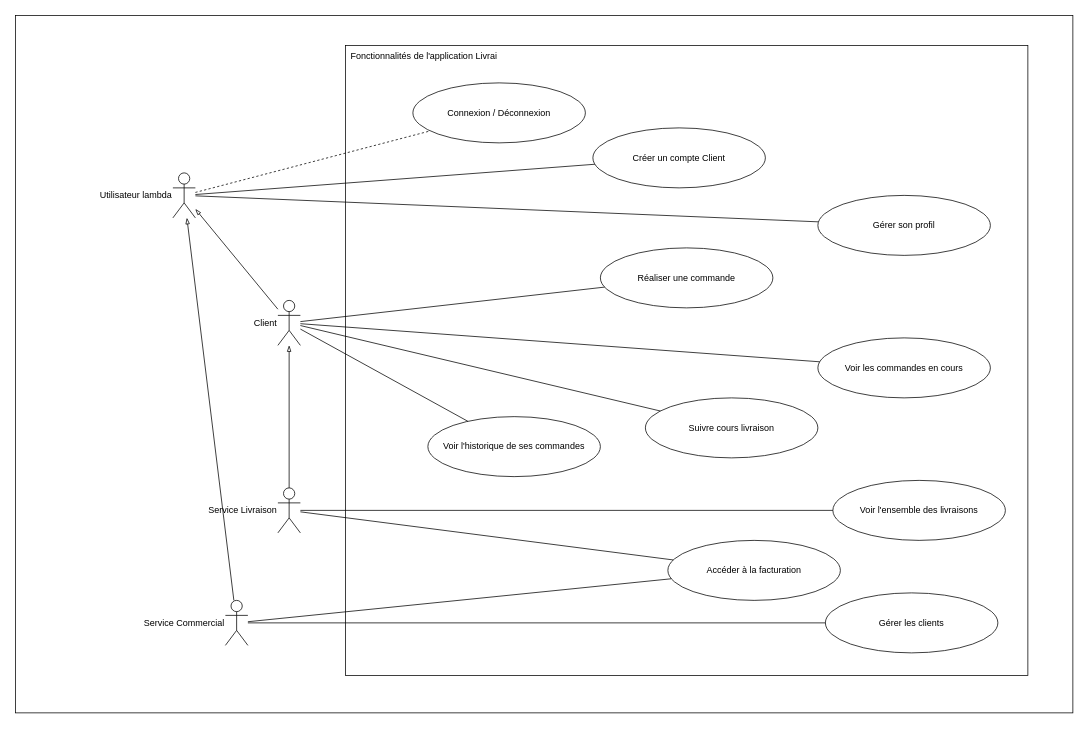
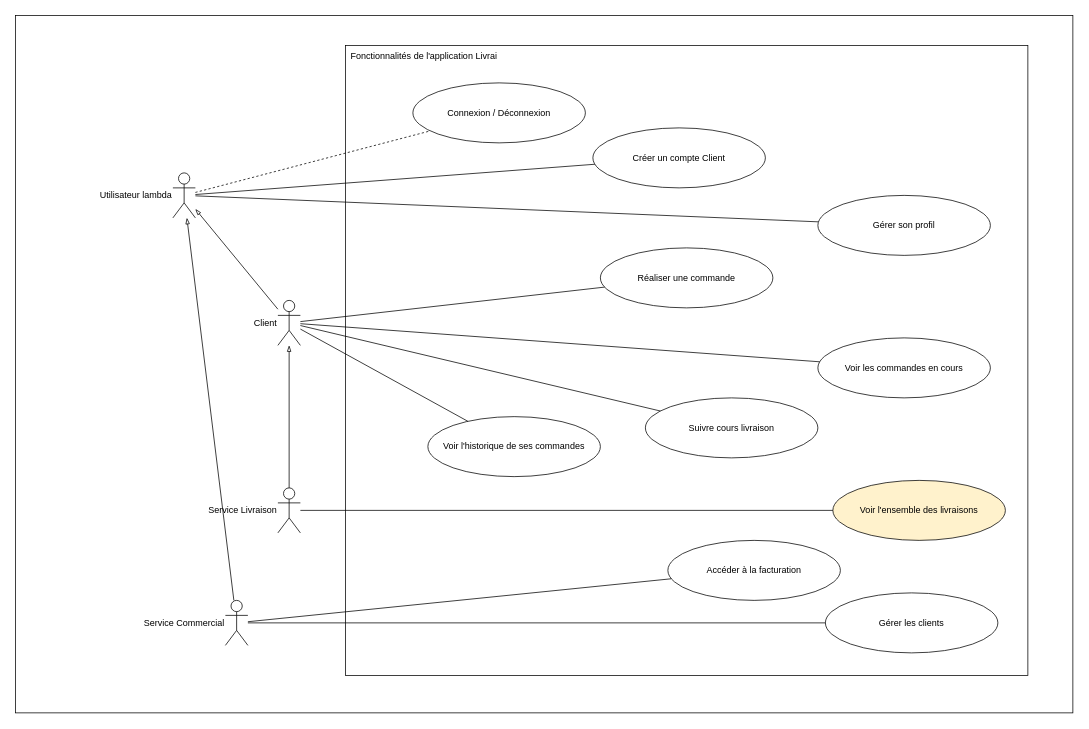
(919, 510) -> (919, 510)
(486, 536) -> none
